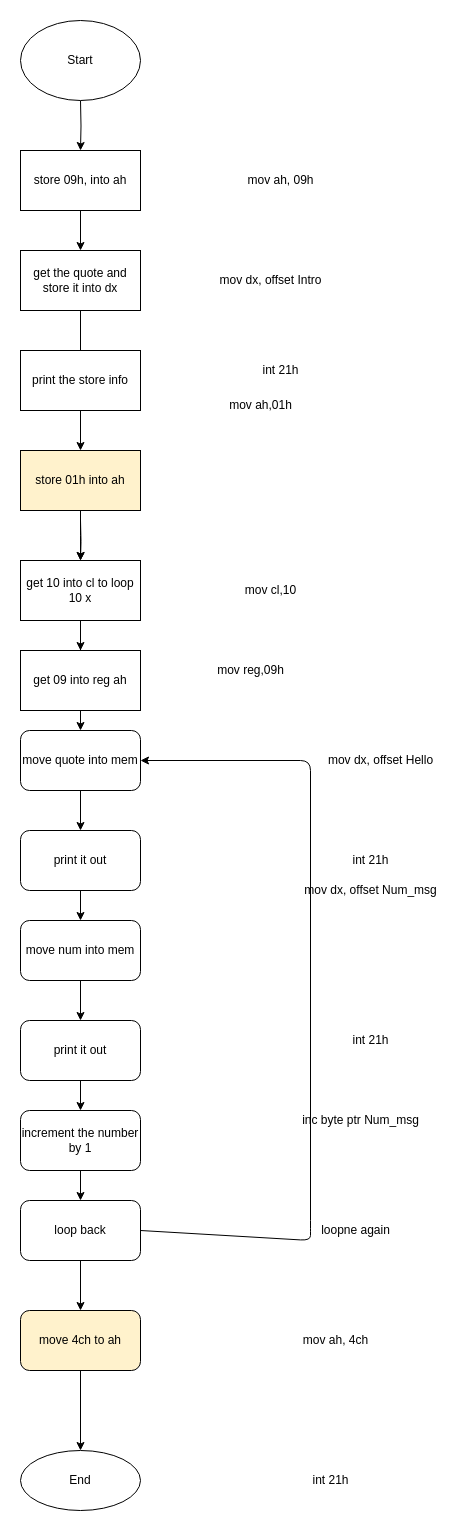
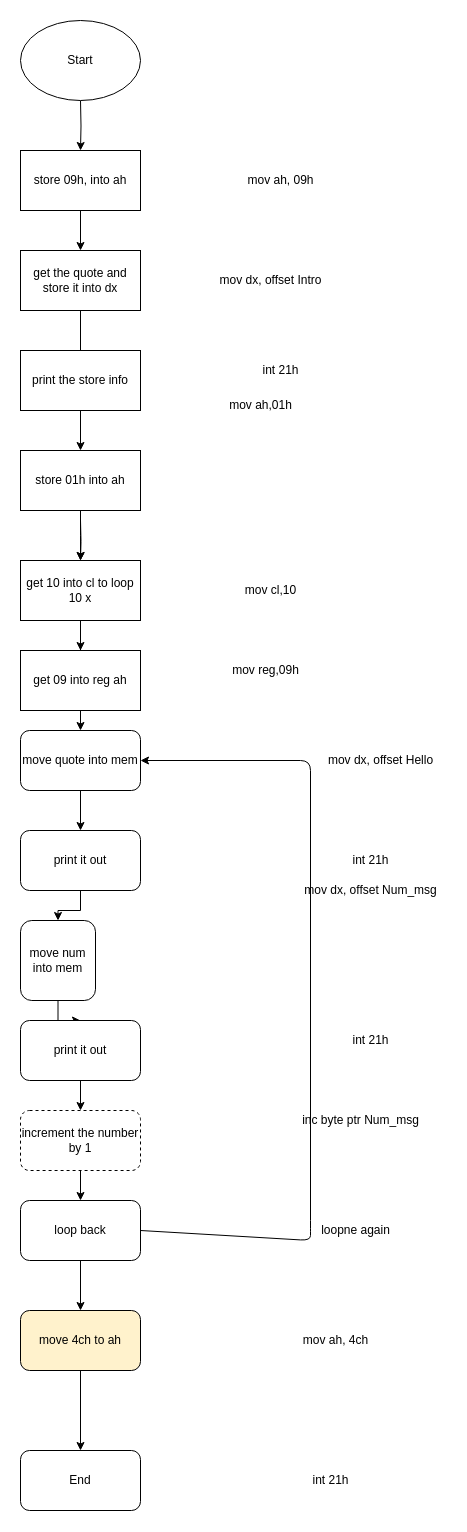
(81, 481) -> (81, 481)
(251, 671) -> (266, 671)
(81, 951) -> (58, 961)
(81, 1141) -> (81, 1141)
(81, 1481) -> (81, 1481)
